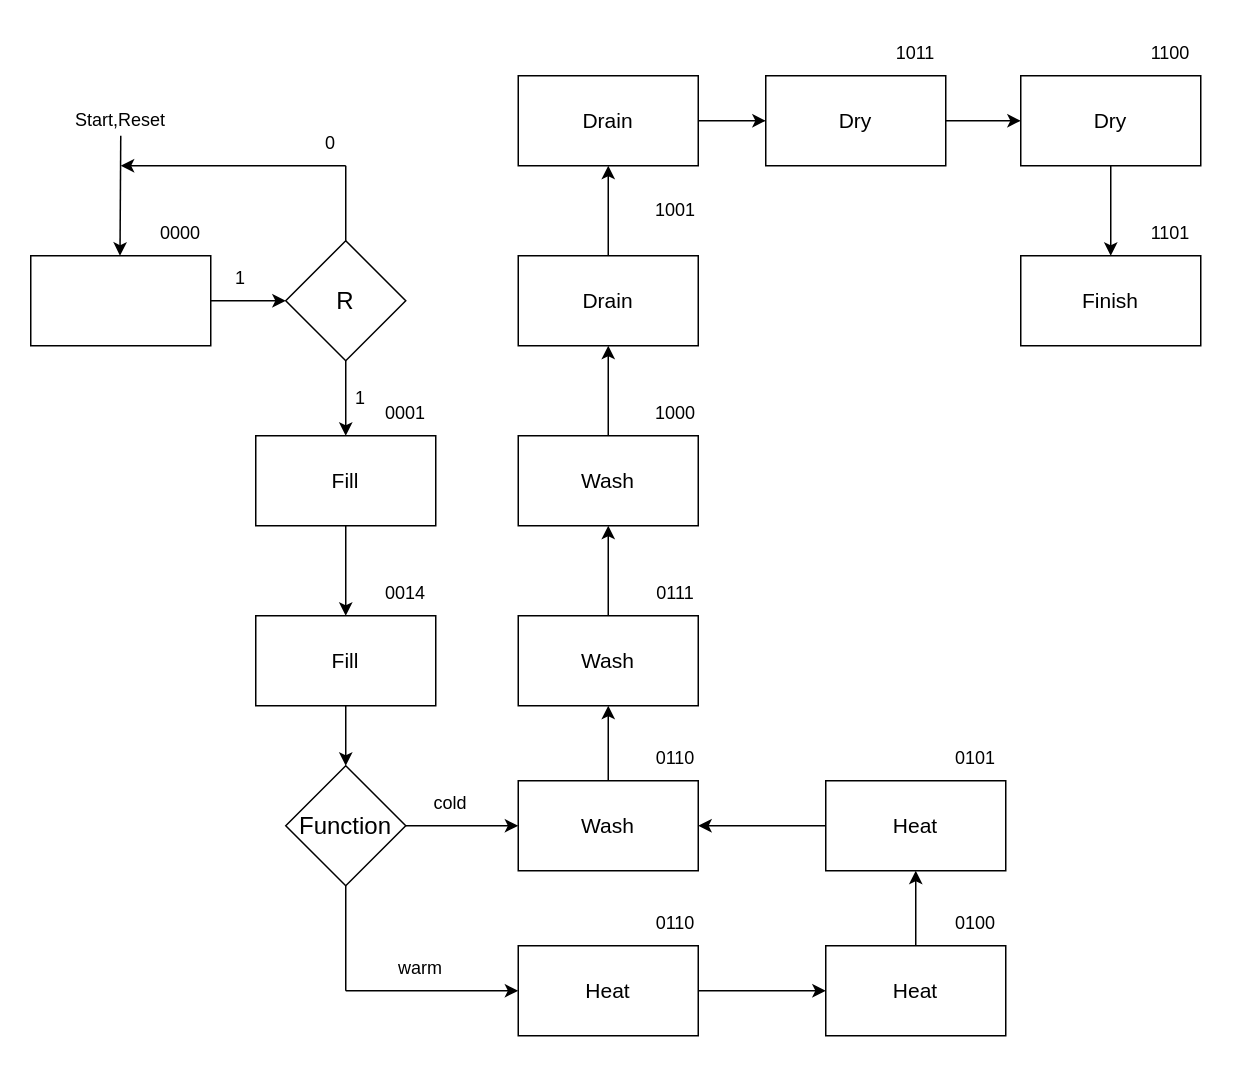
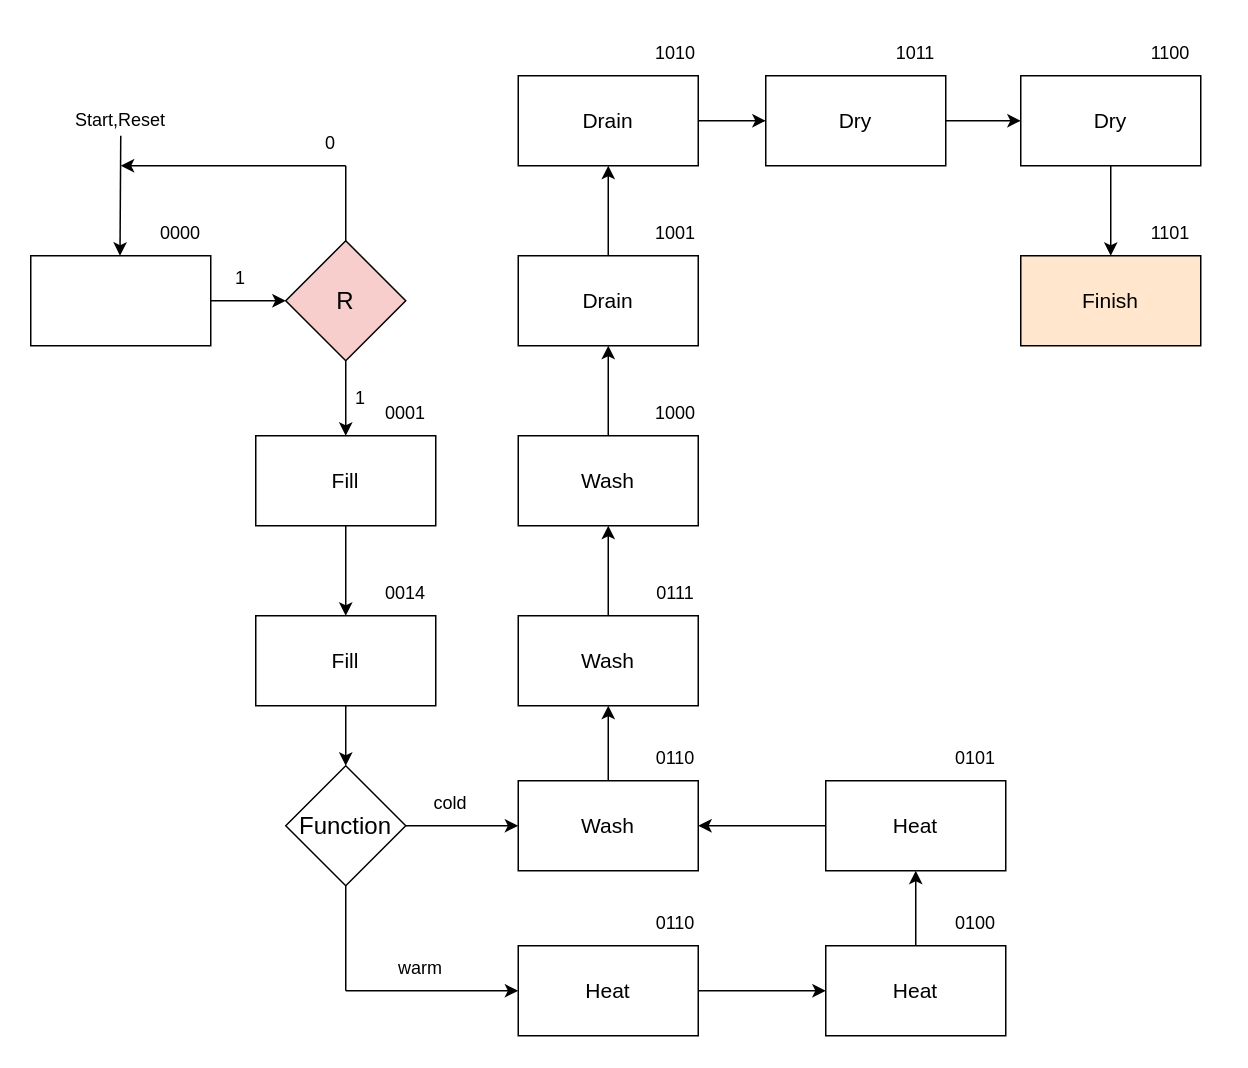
none -> (676, 53)
(676, 211) -> (676, 233)
(346, 301) -> (346, 301)
(1111, 301) -> (1111, 301)
